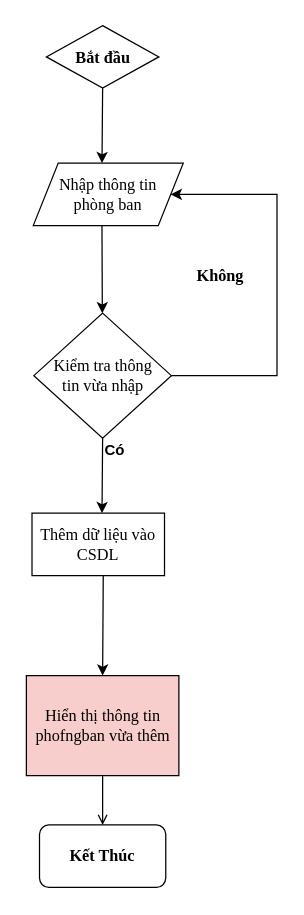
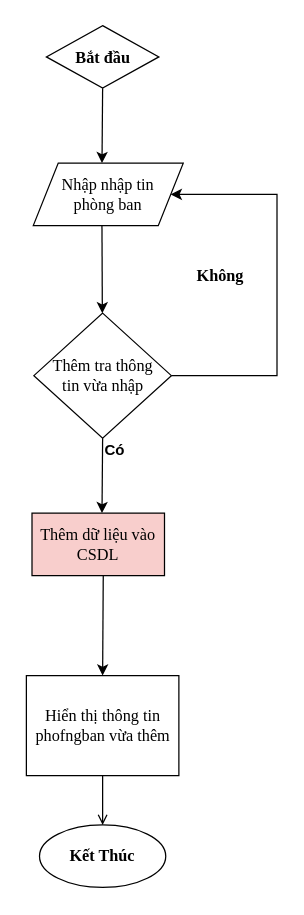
(108, 194) -> (108, 194)
(103, 376) -> (103, 376)
(98, 544) -> (98, 544)
(103, 726) -> (103, 726)
(103, 856) -> (103, 856)
